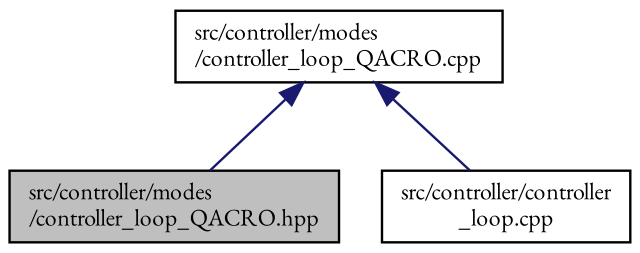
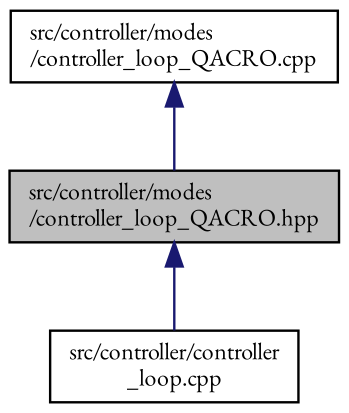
(432, 135) -> (174, 299)
